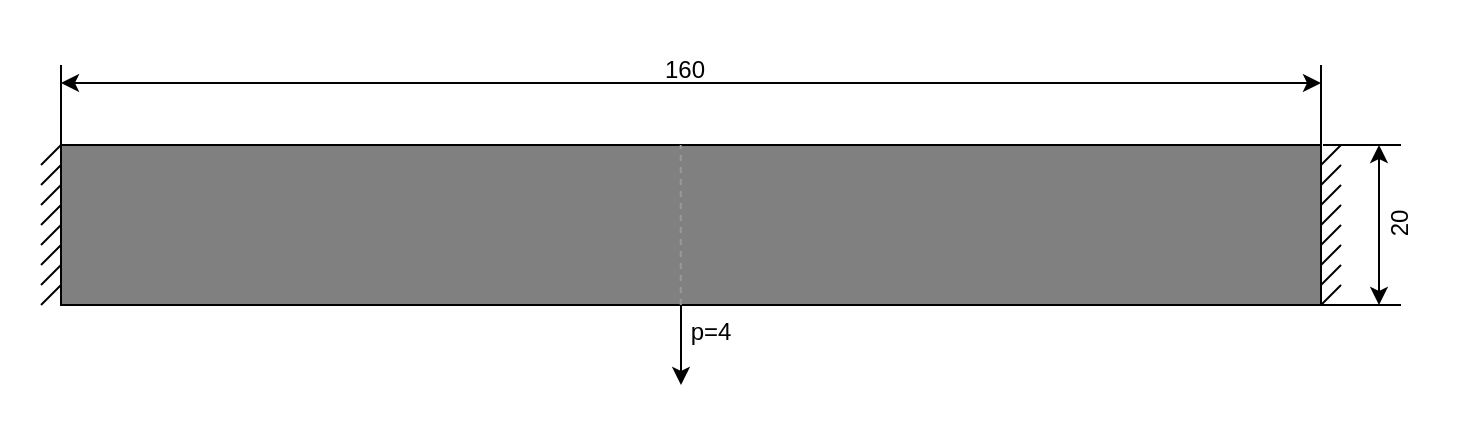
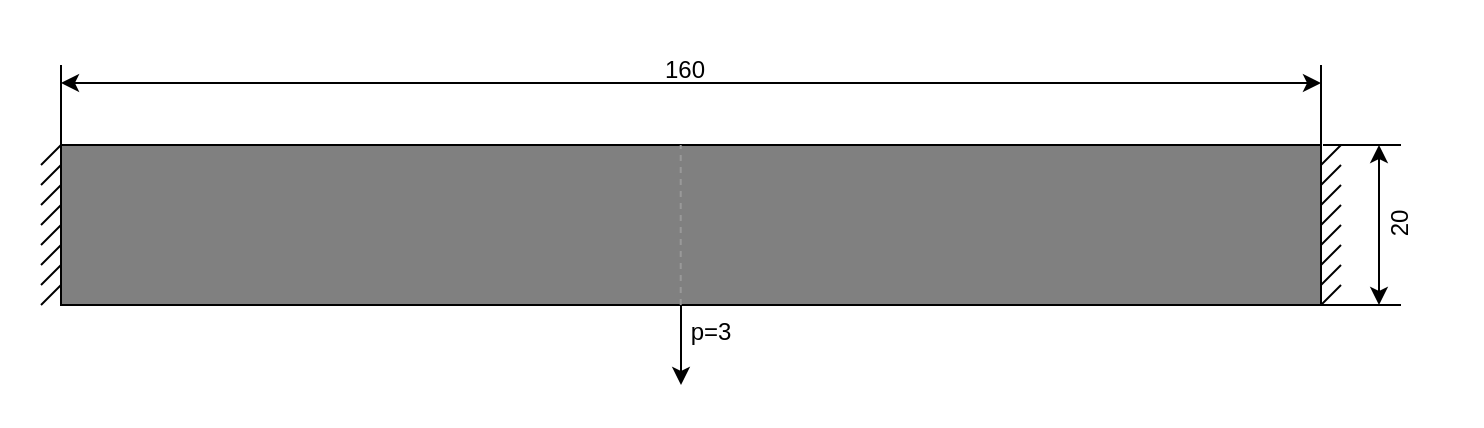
(712, 333) -> (712, 333)
